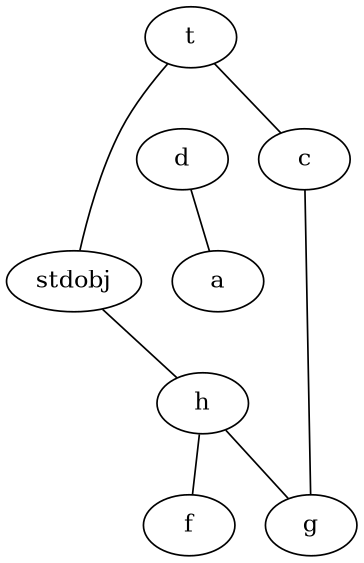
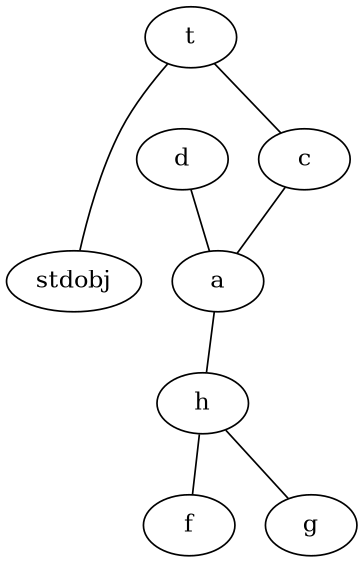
(308, 342) -> (261, 220)
(140, 344) -> (210, 342)
